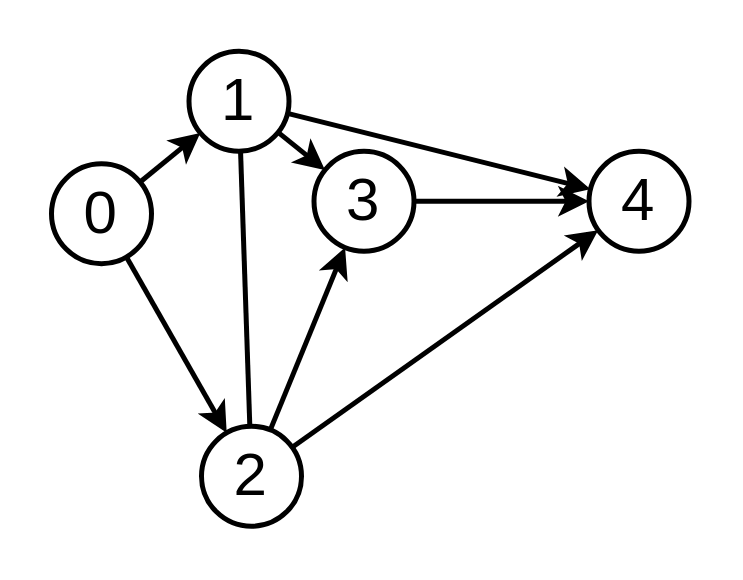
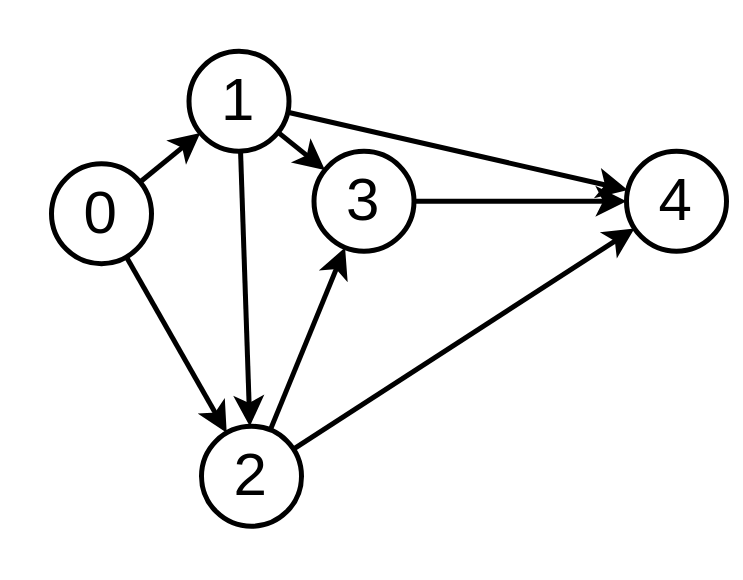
(639, 201) -> (676, 201)
(249, 422) -> (249, 403)
